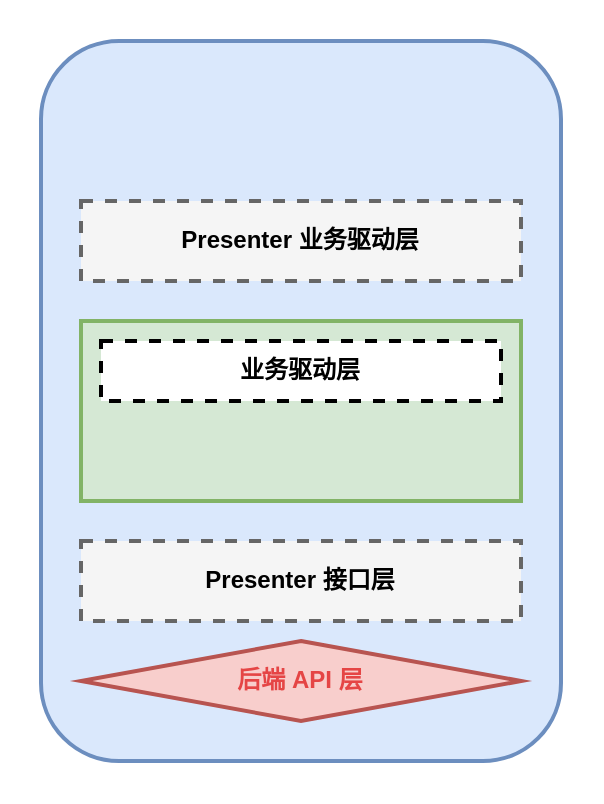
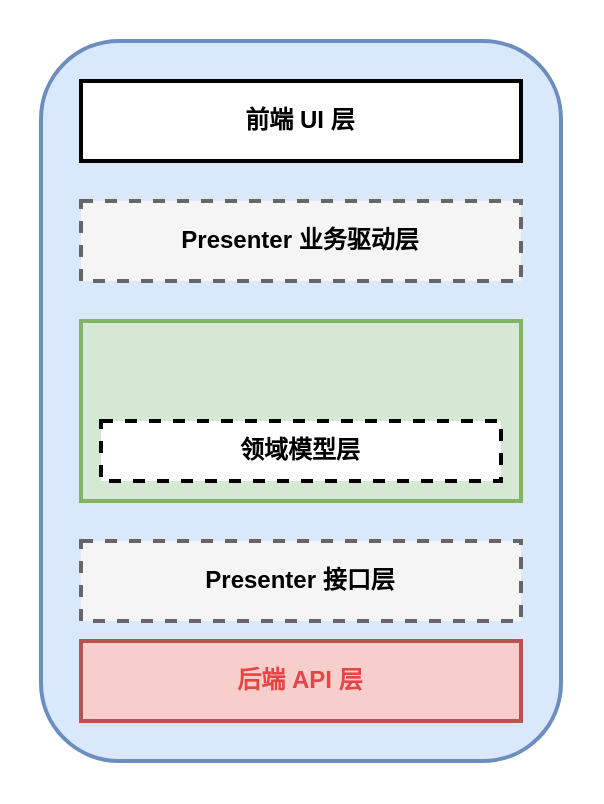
none -> (301, 121)
(301, 371) -> none
none -> (301, 451)
(301, 681) -> (301, 681)
